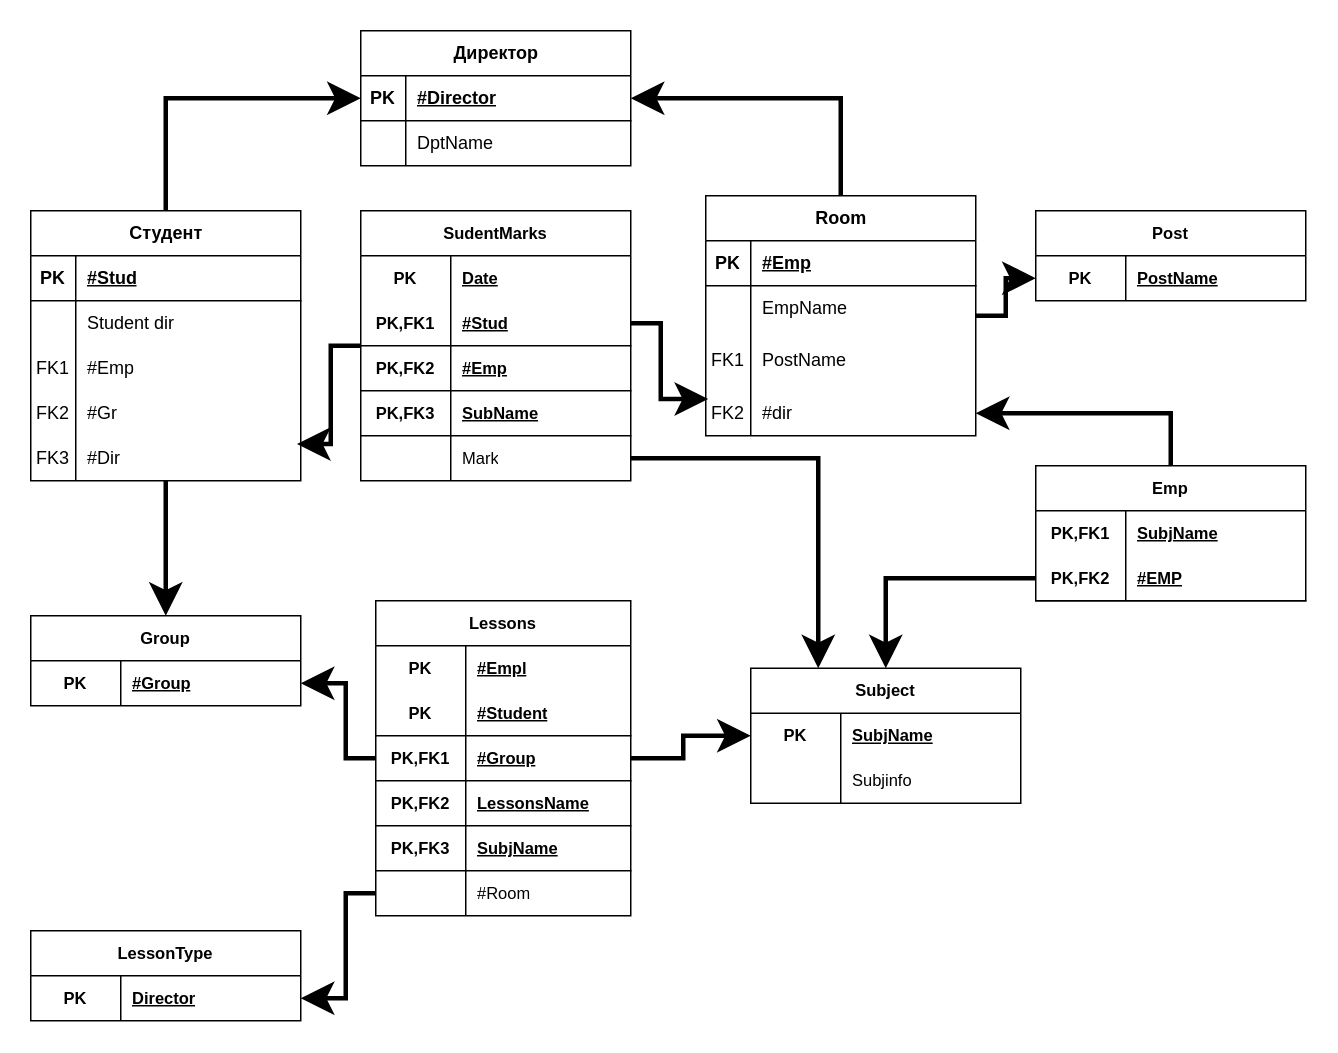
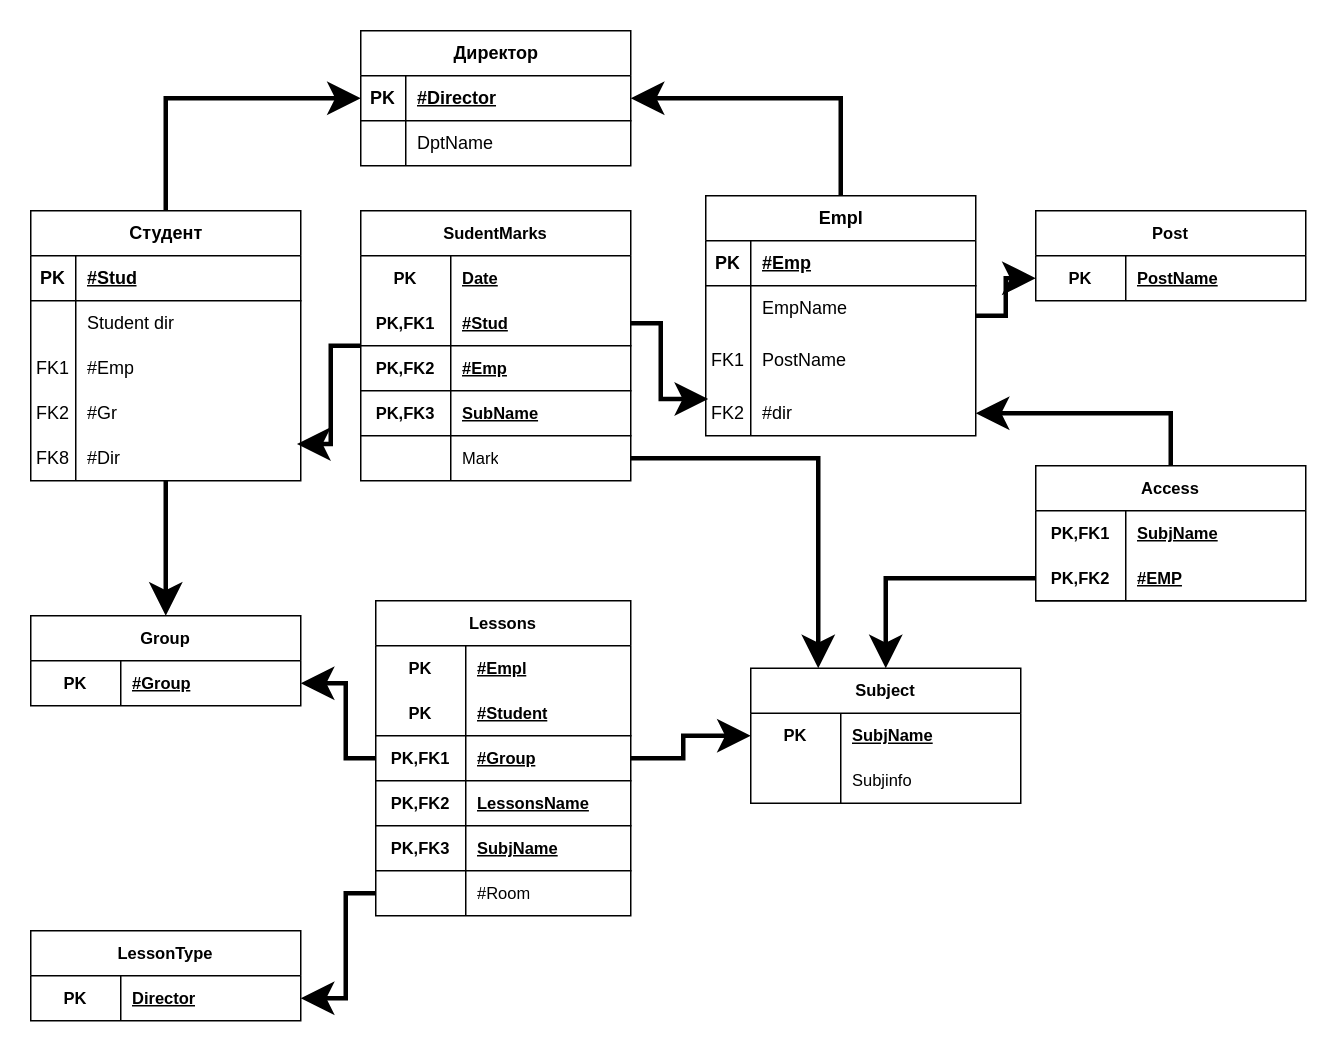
(842, 218) -> (842, 218)
(53, 458) -> (53, 458)
(1171, 488) -> (1171, 488)
